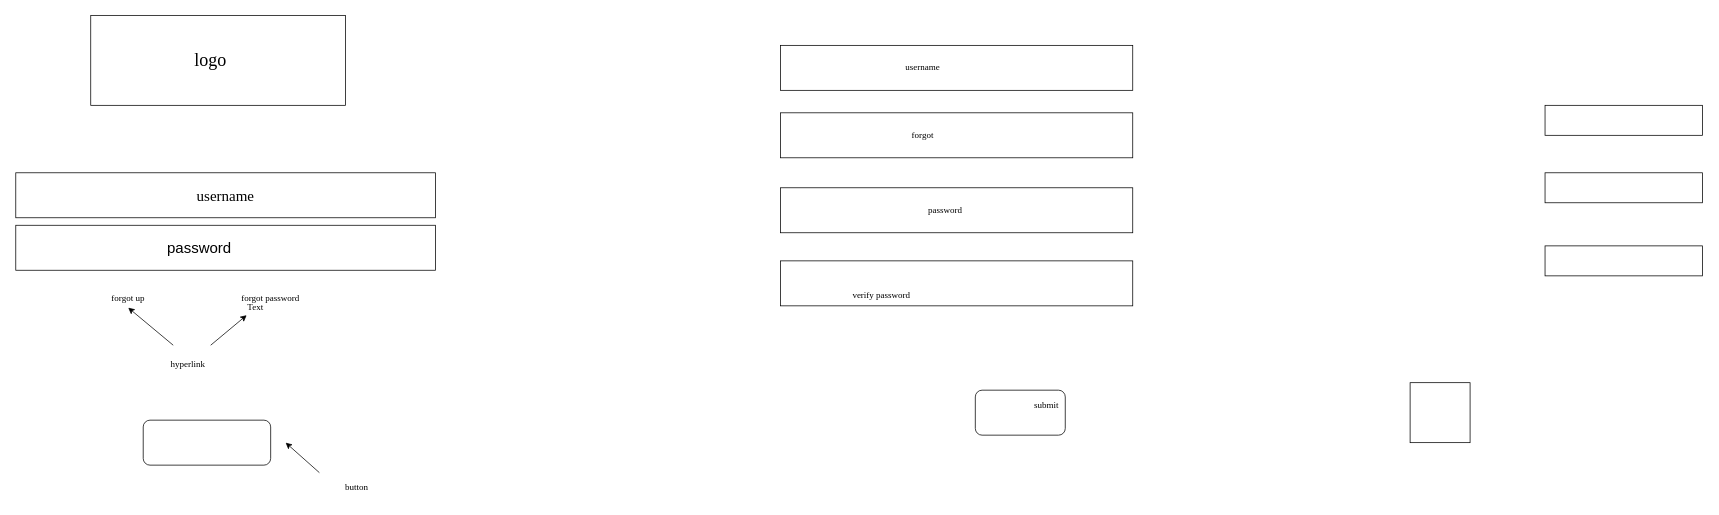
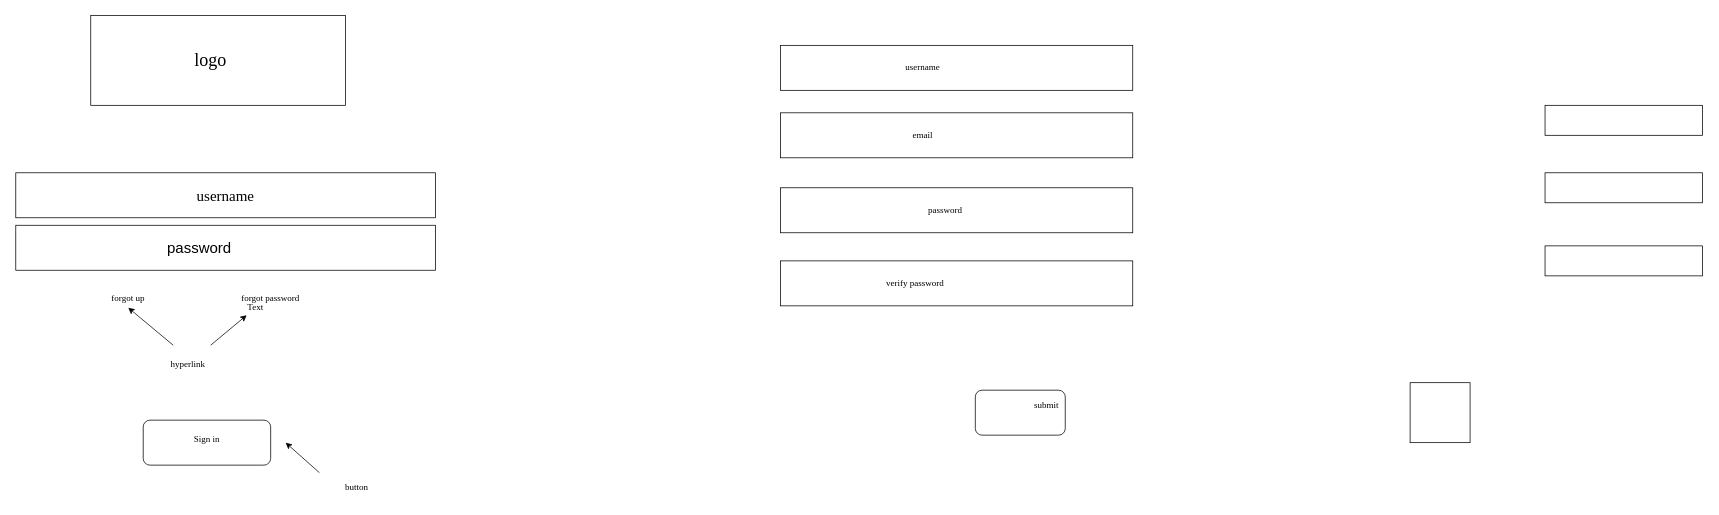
(923, 135) -> (923, 135)
(882, 295) -> (915, 284)
none -> (207, 439)
